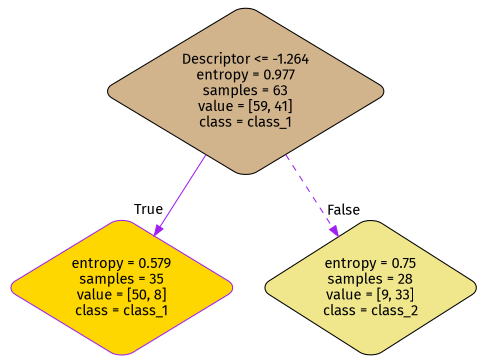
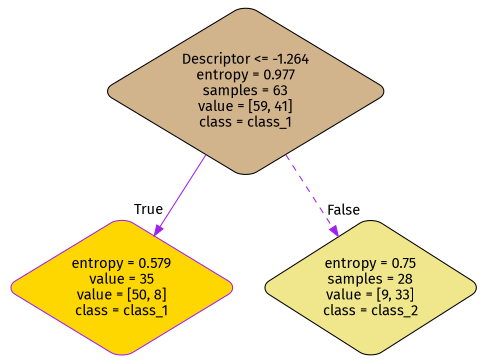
(122, 288) -> (122, 288)
